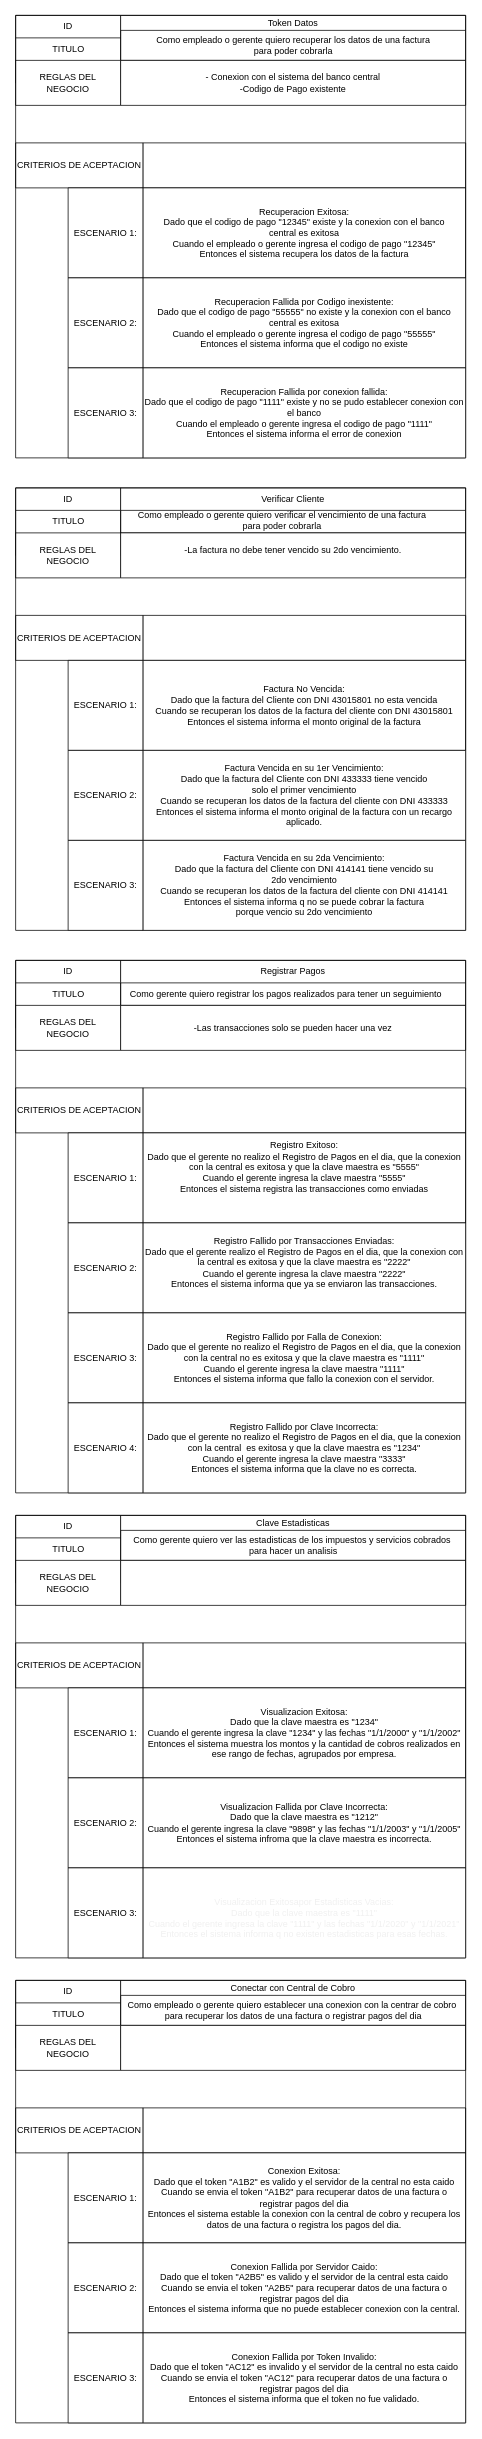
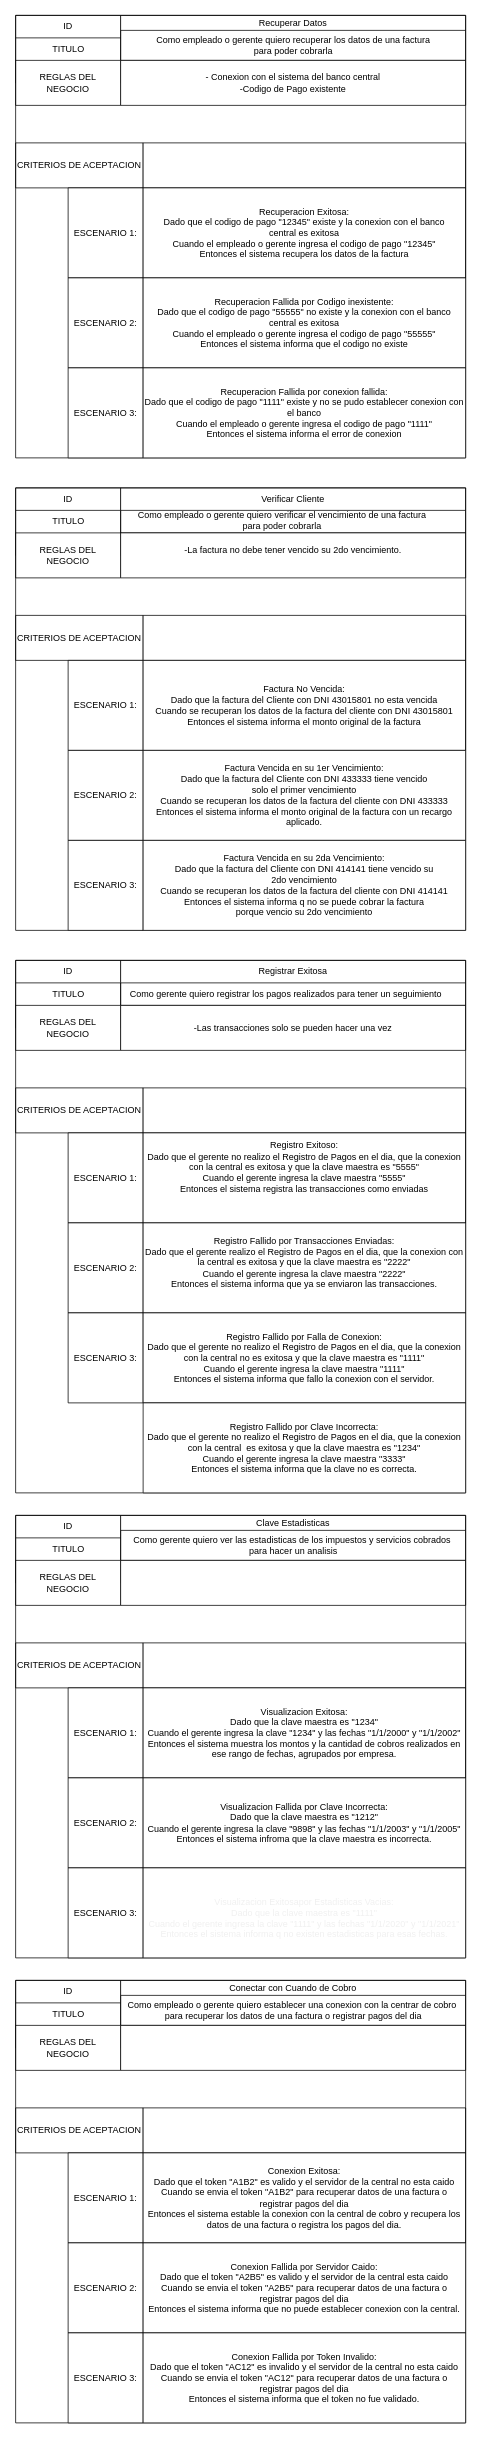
(293, 23) -> (293, 23)
(293, 972) -> (293, 972)
(105, 1448) -> none
(293, 1988) -> (293, 1988)
